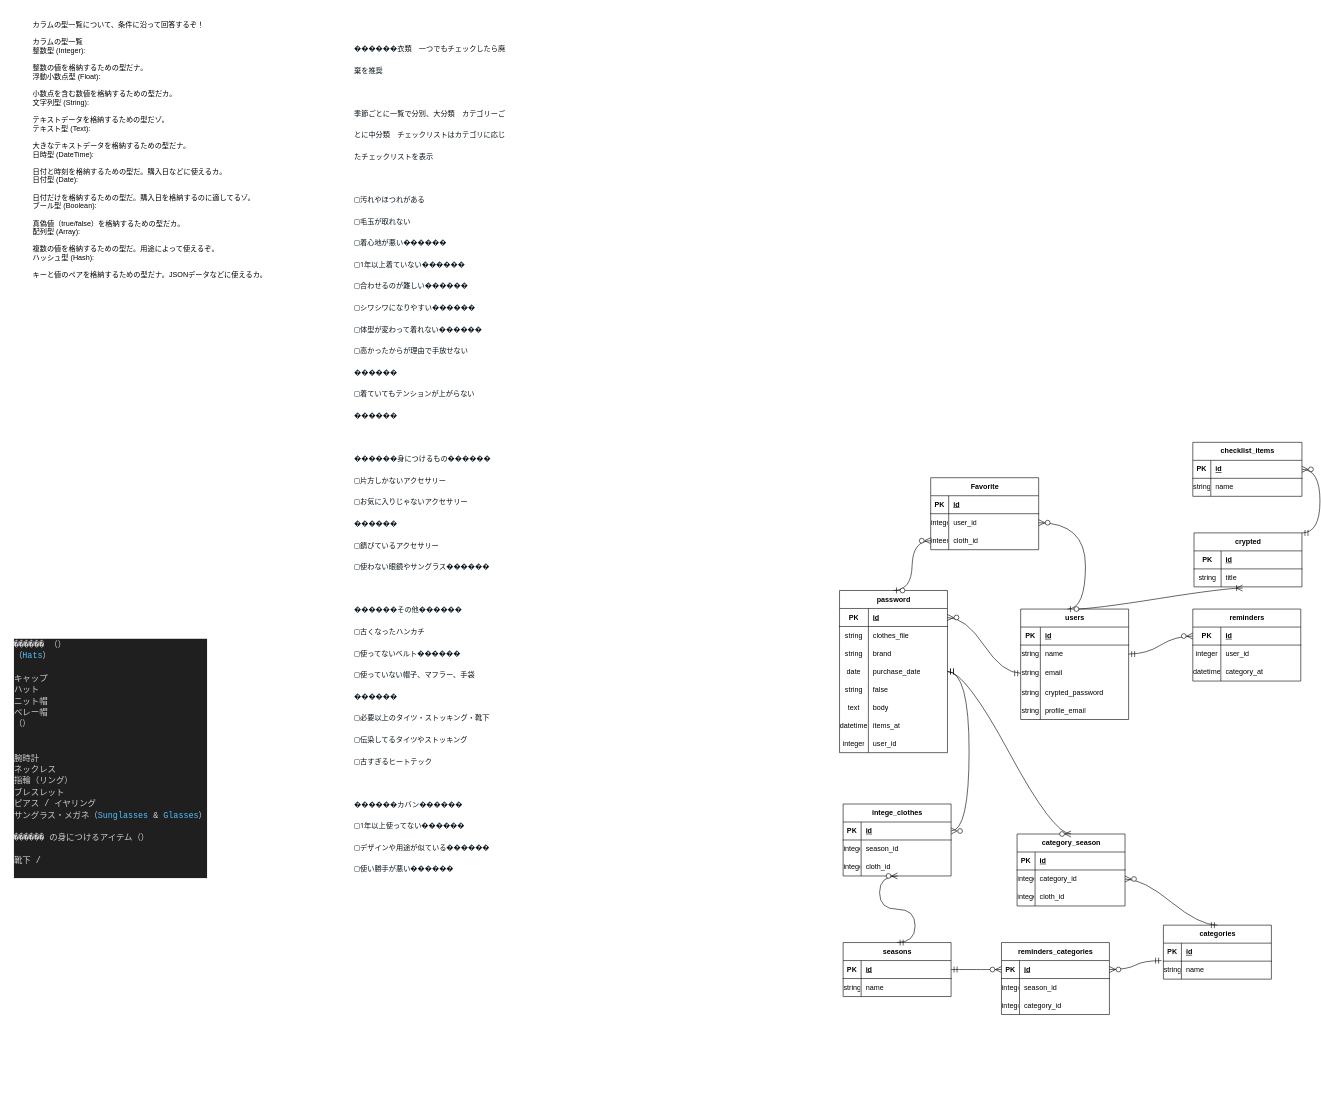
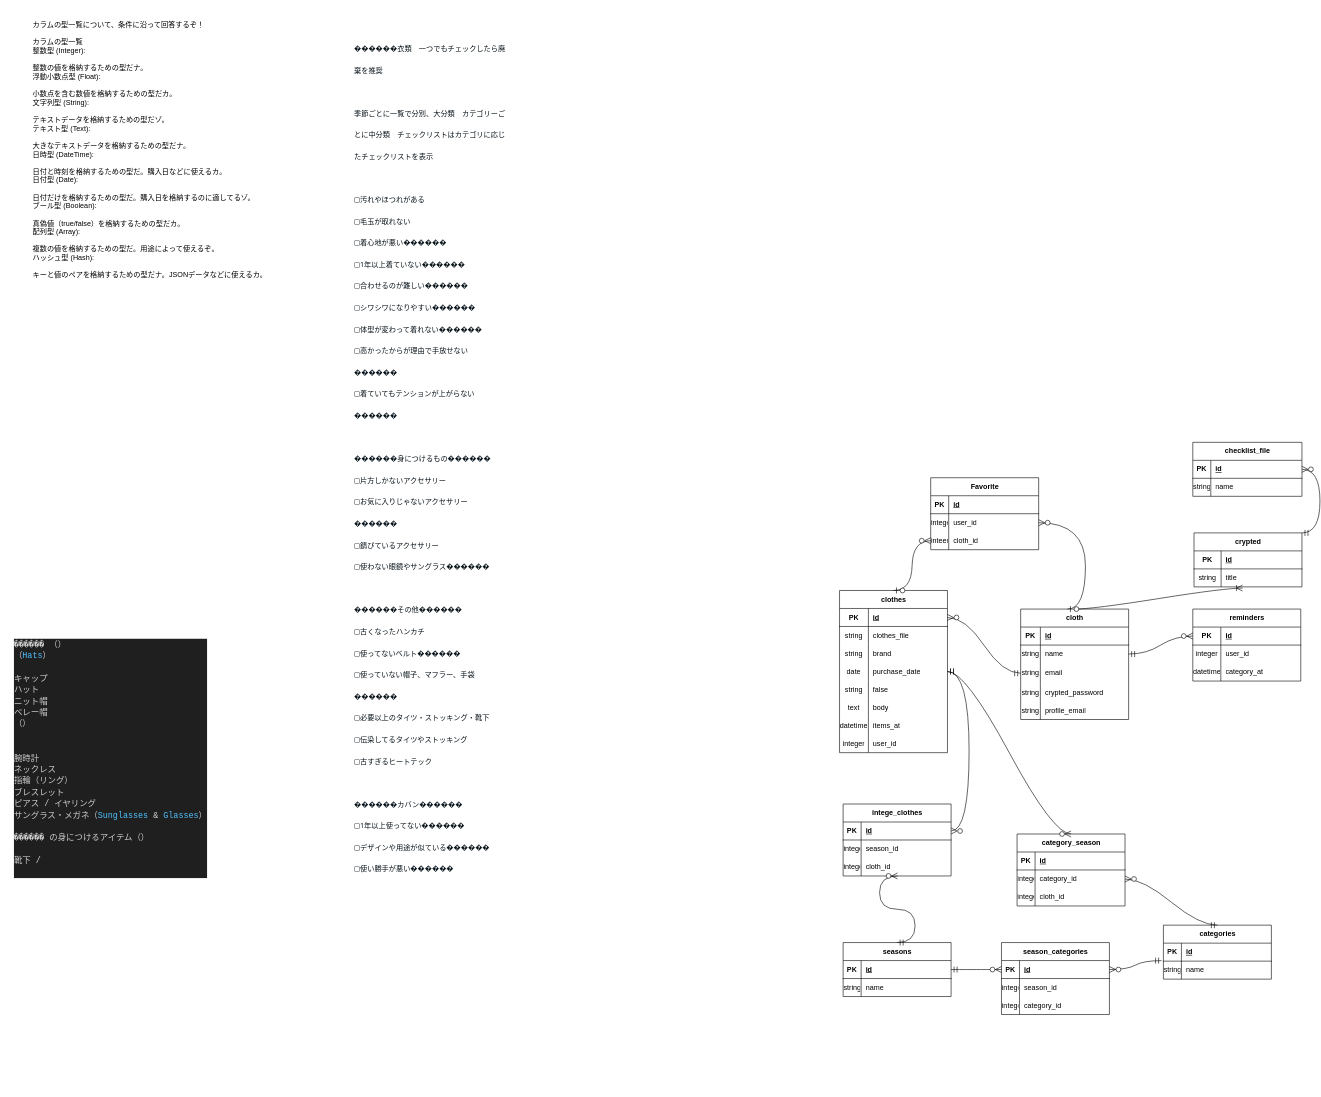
(1248, 452) -> (1248, 452)
(894, 600) -> (894, 600)
(1075, 618) -> (1075, 618)
(1056, 952) -> (1056, 952)
